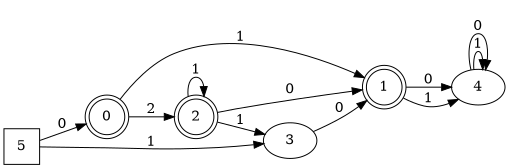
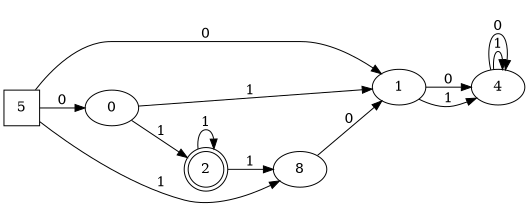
(384, 87) -> (399, 87)
(285, 101) -> (199, 42)
(152, 109) -> (161, 131)
(107, 117) -> (112, 108)
(290, 141) -> (300, 169)
